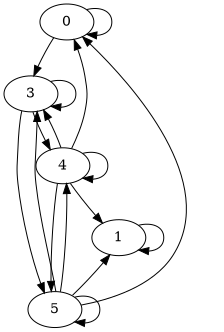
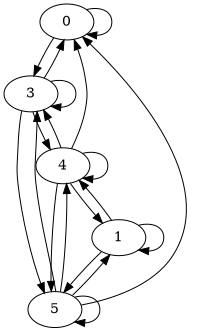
none -> (53, 64)
none -> (99, 204)
none -> (86, 268)
